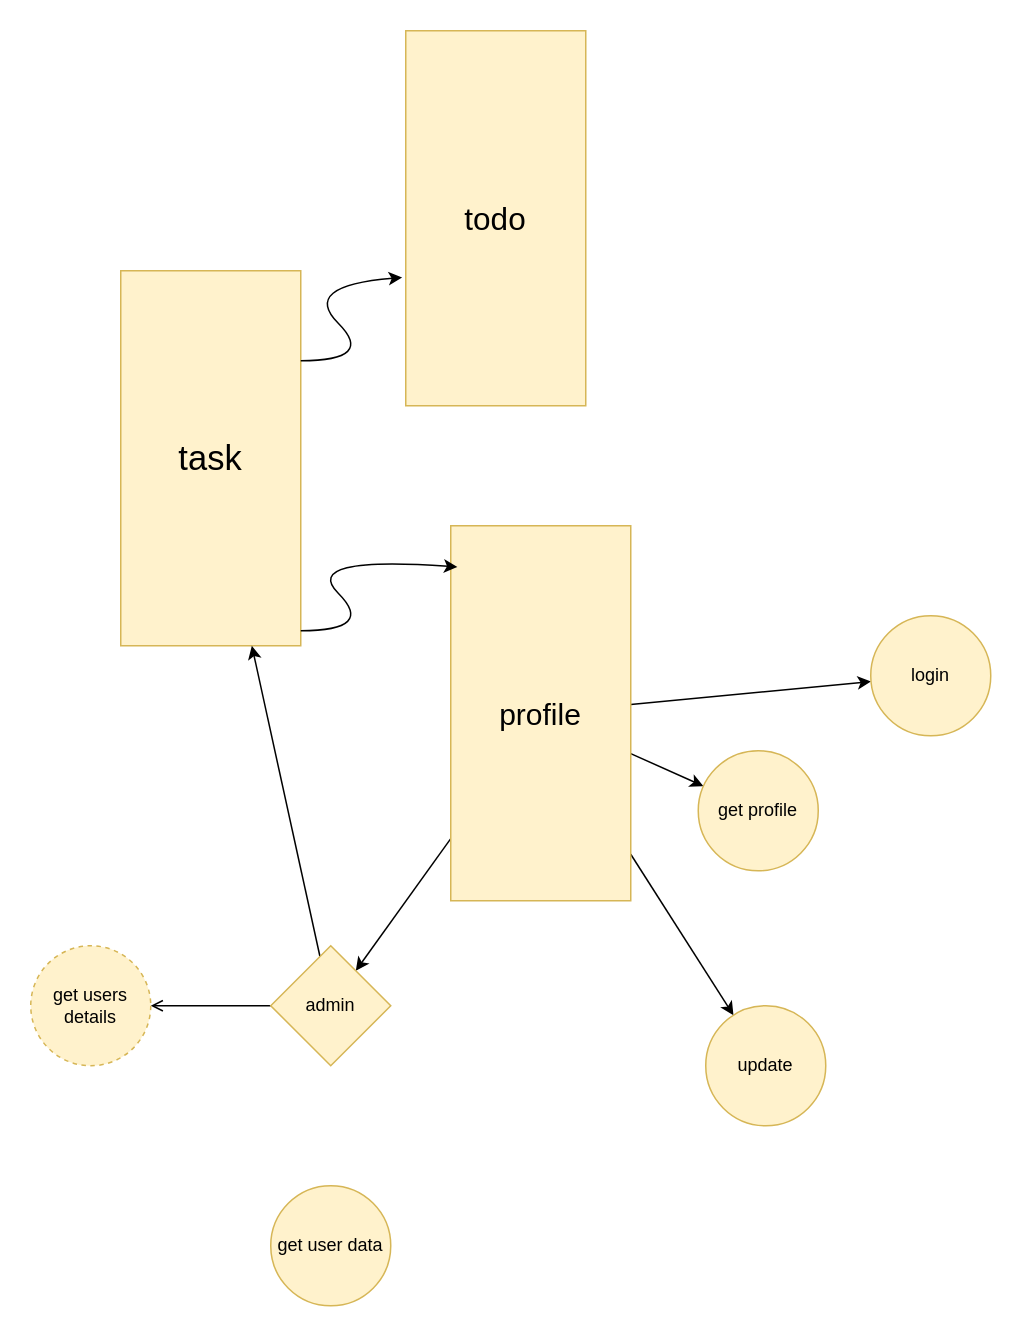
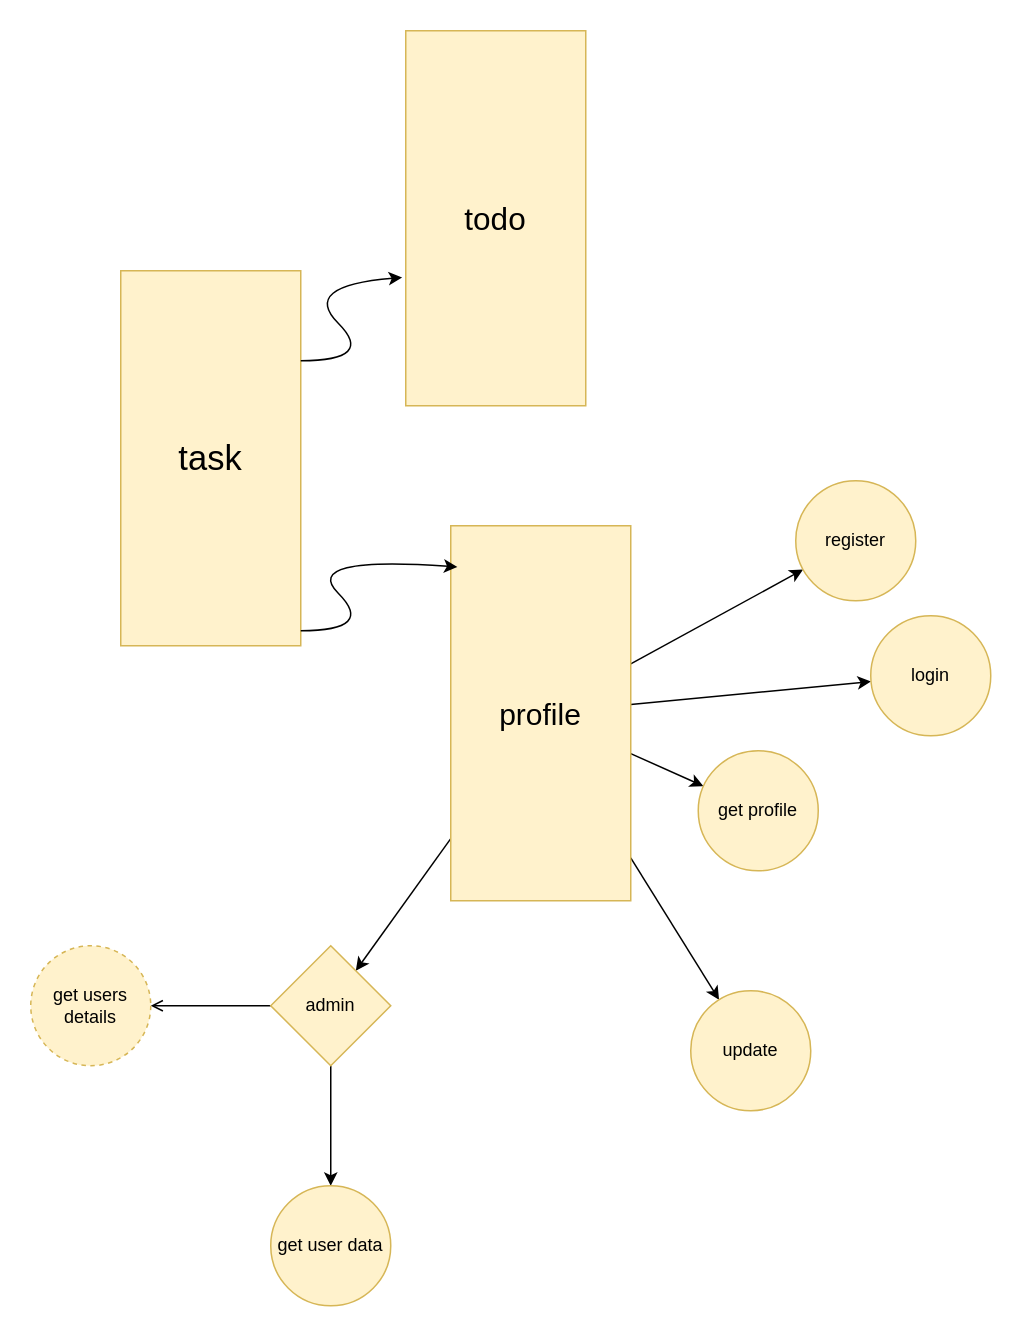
none -> (856, 541)
none -> (713, 619)
(287, 806) -> (331, 1121)
(766, 1066) -> (751, 1051)
